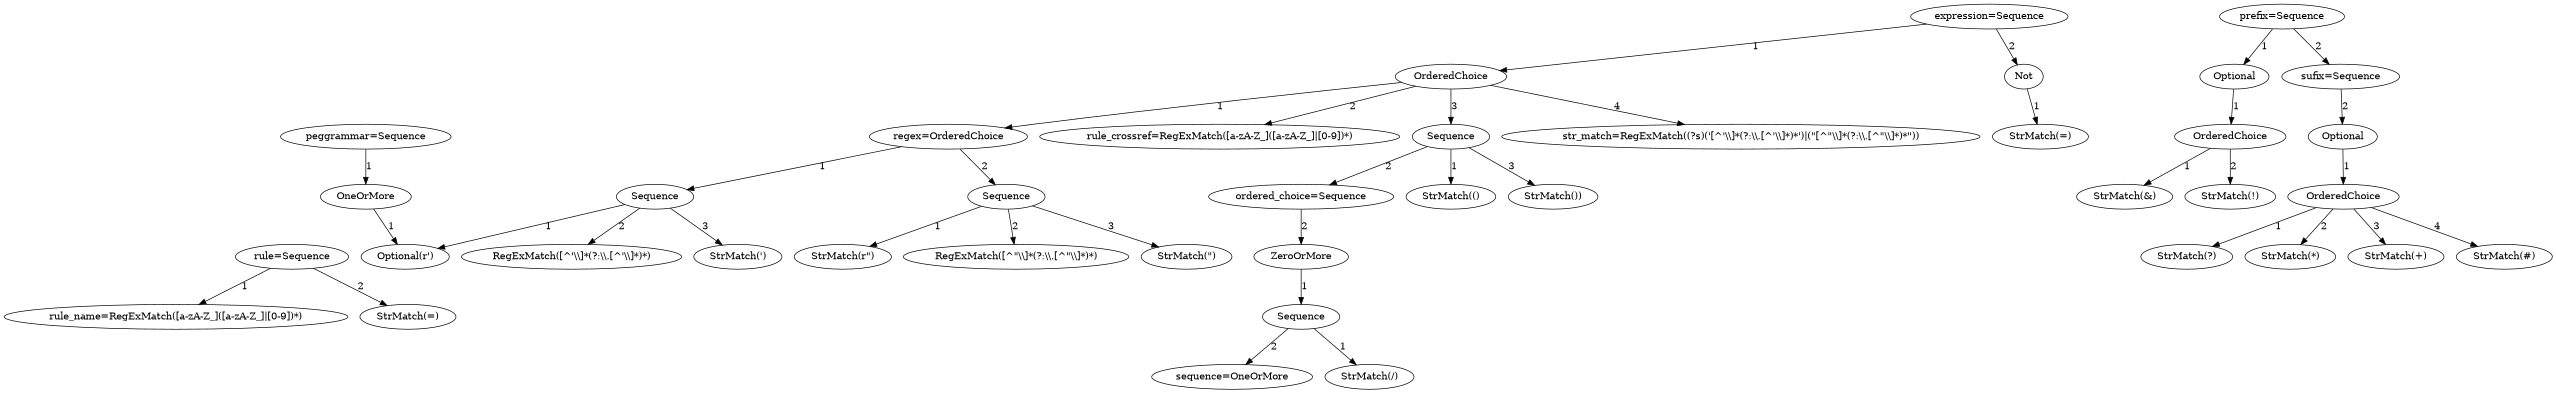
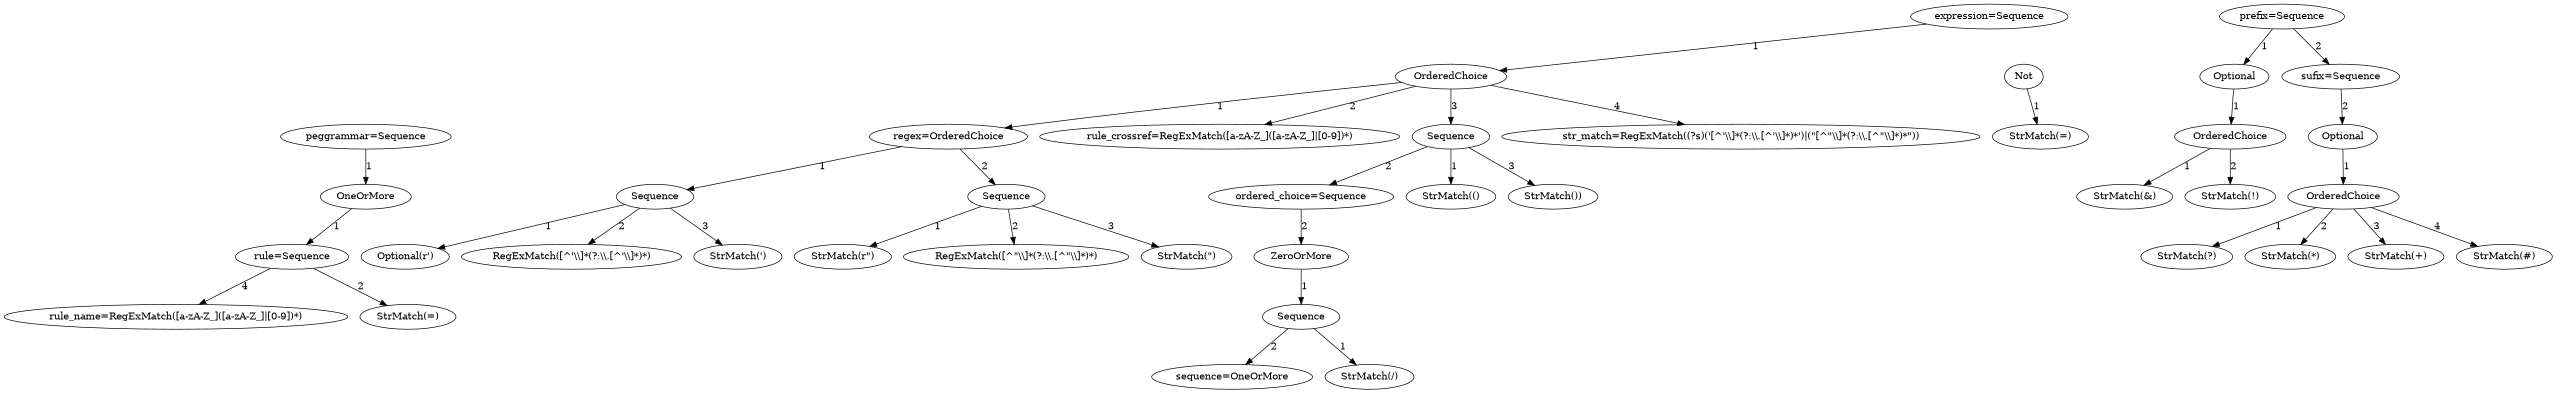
(2005, 44) -> none
(384, 224) -> (332, 224)
(245, 287) -> (245, 287)
